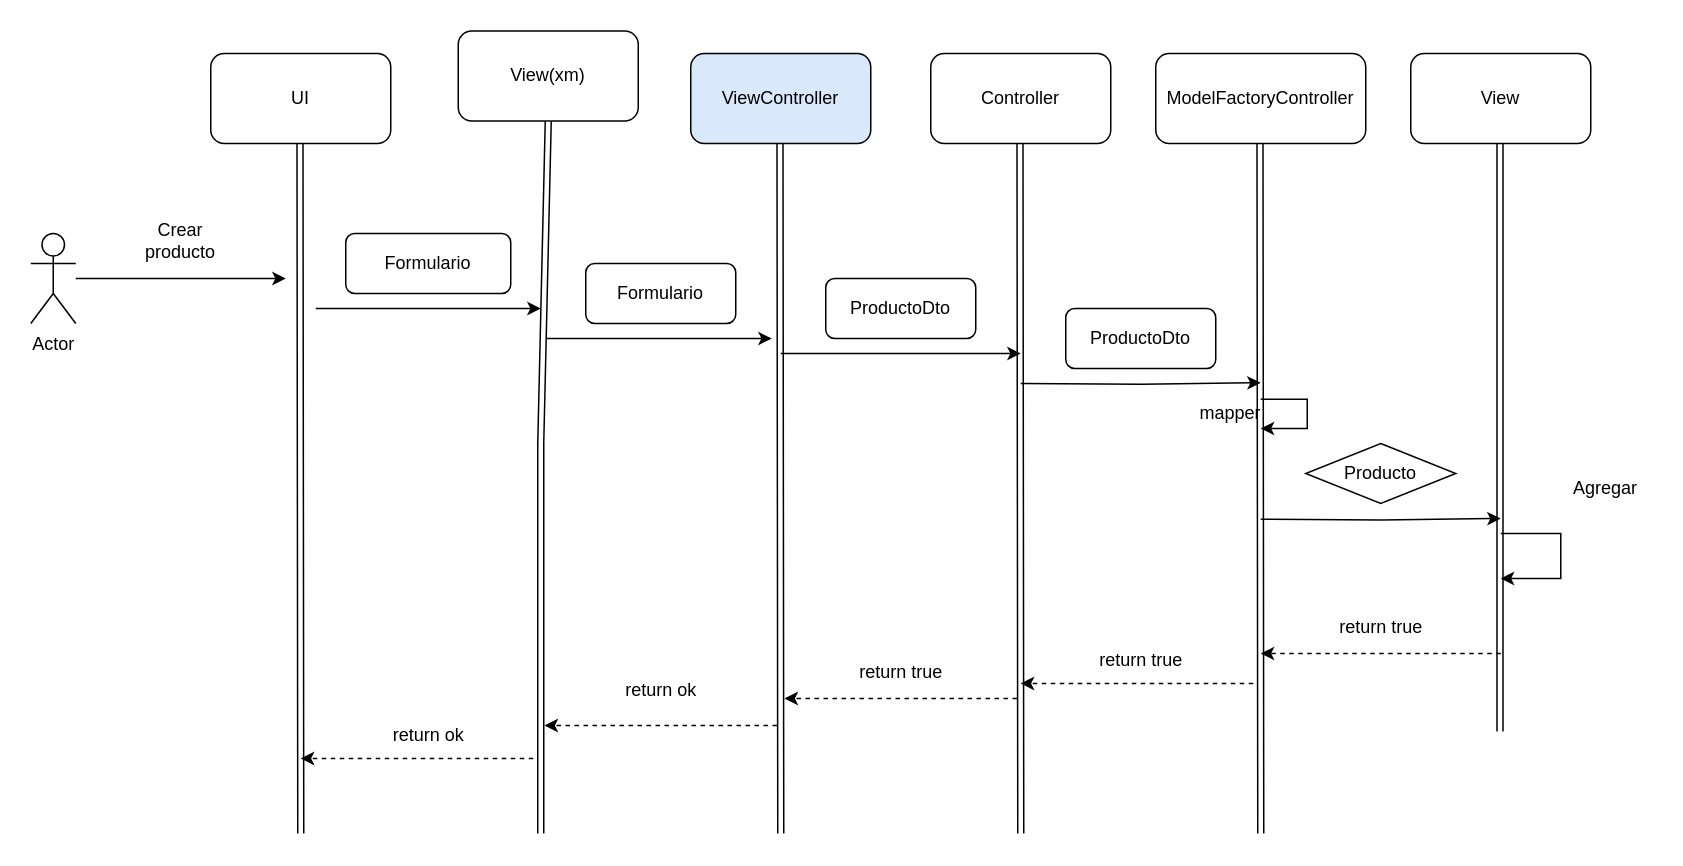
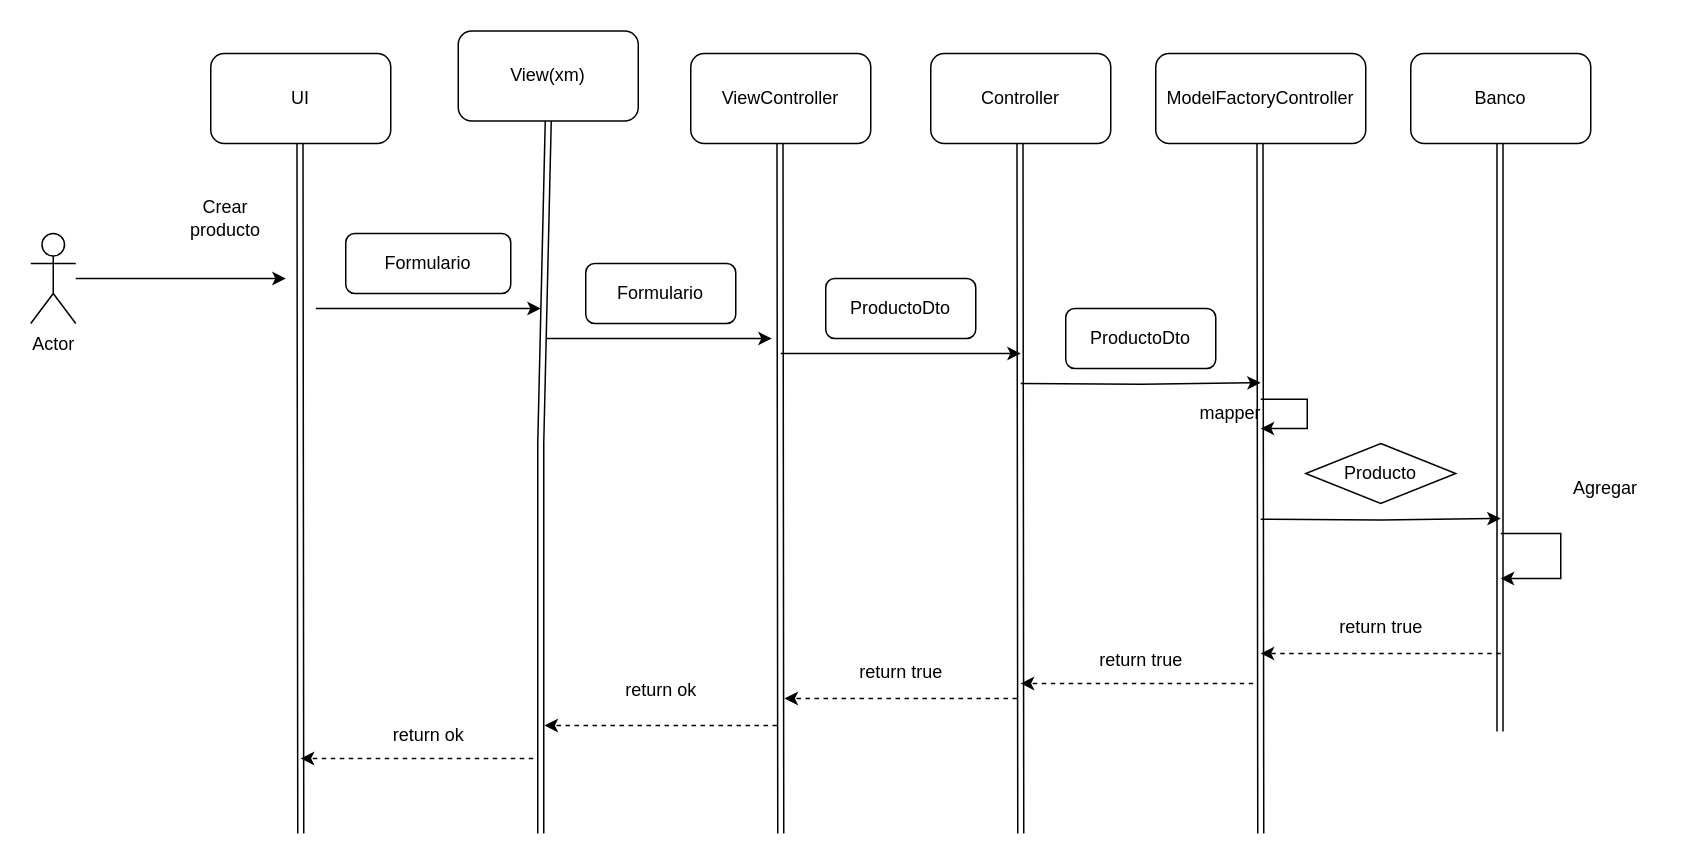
(781, 98) -> (781, 98)
(1501, 98) -> (1501, 98)
(181, 241) -> (226, 218)
